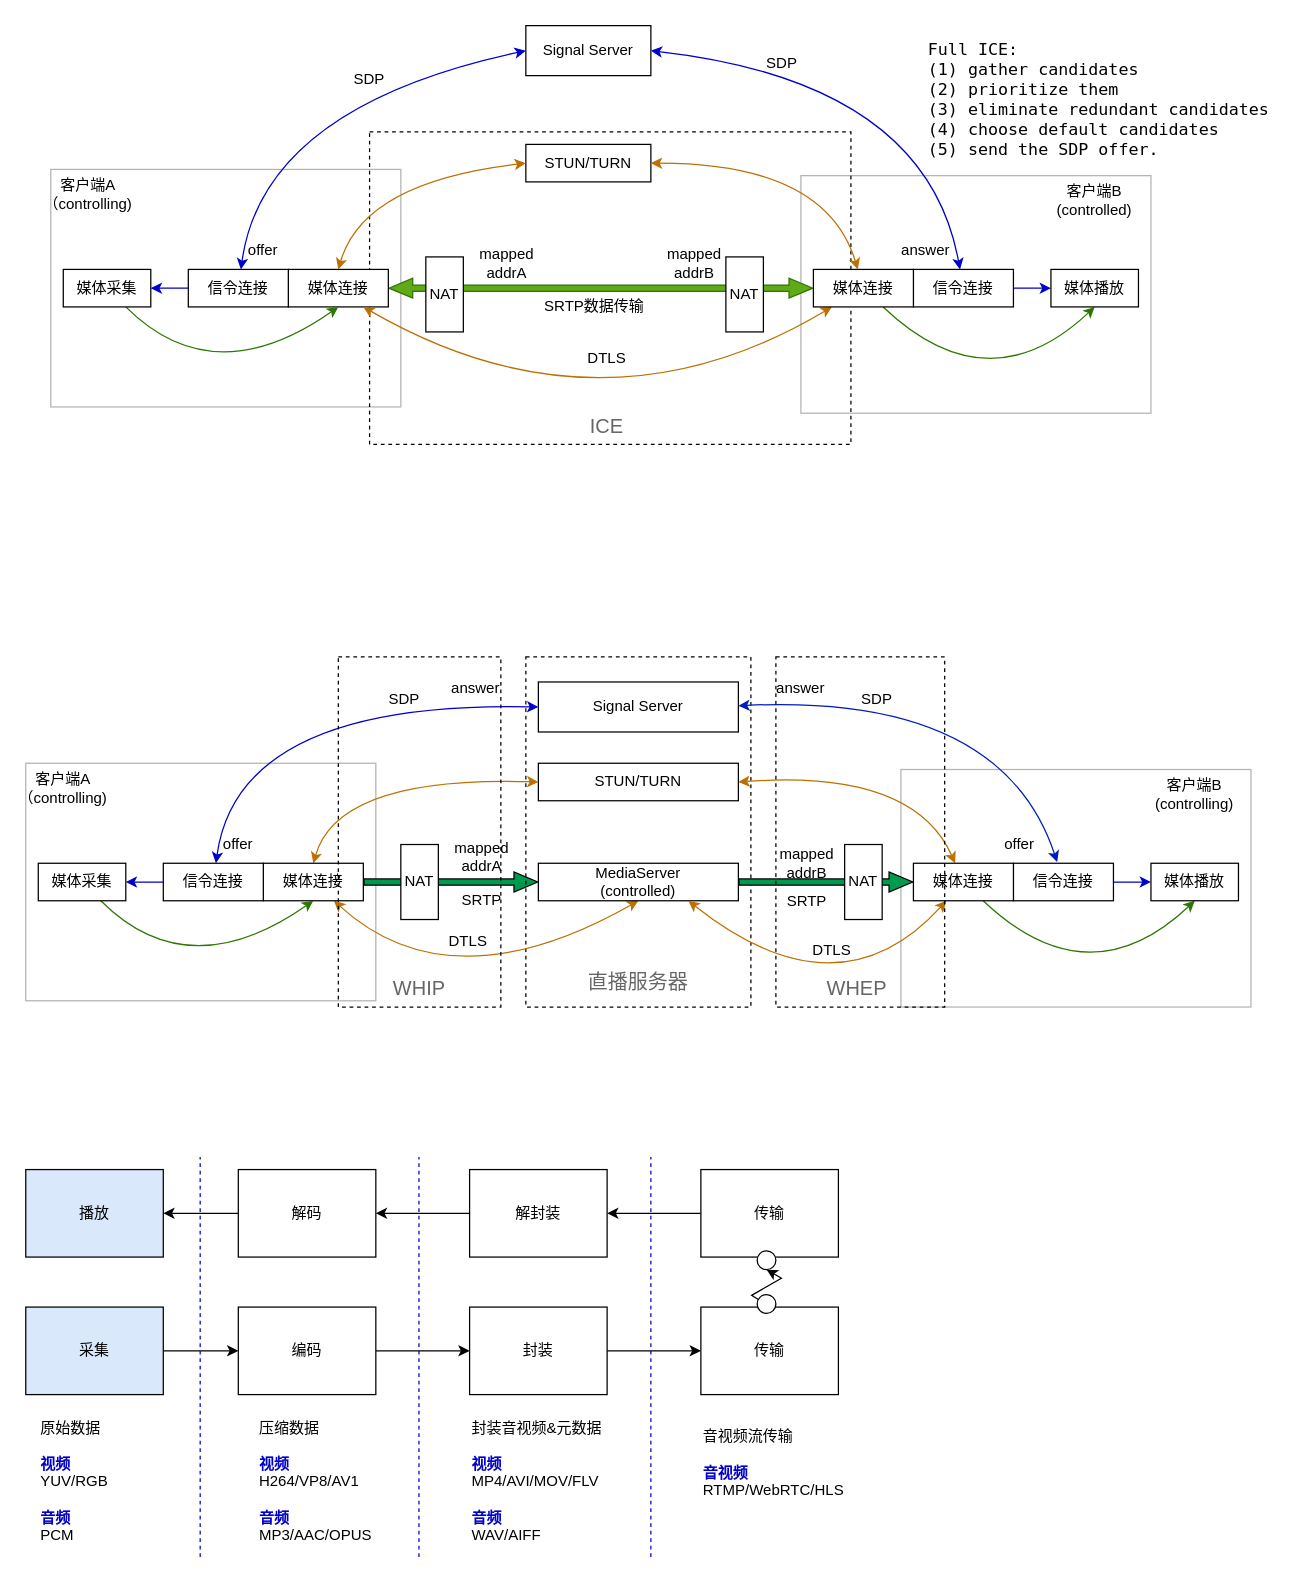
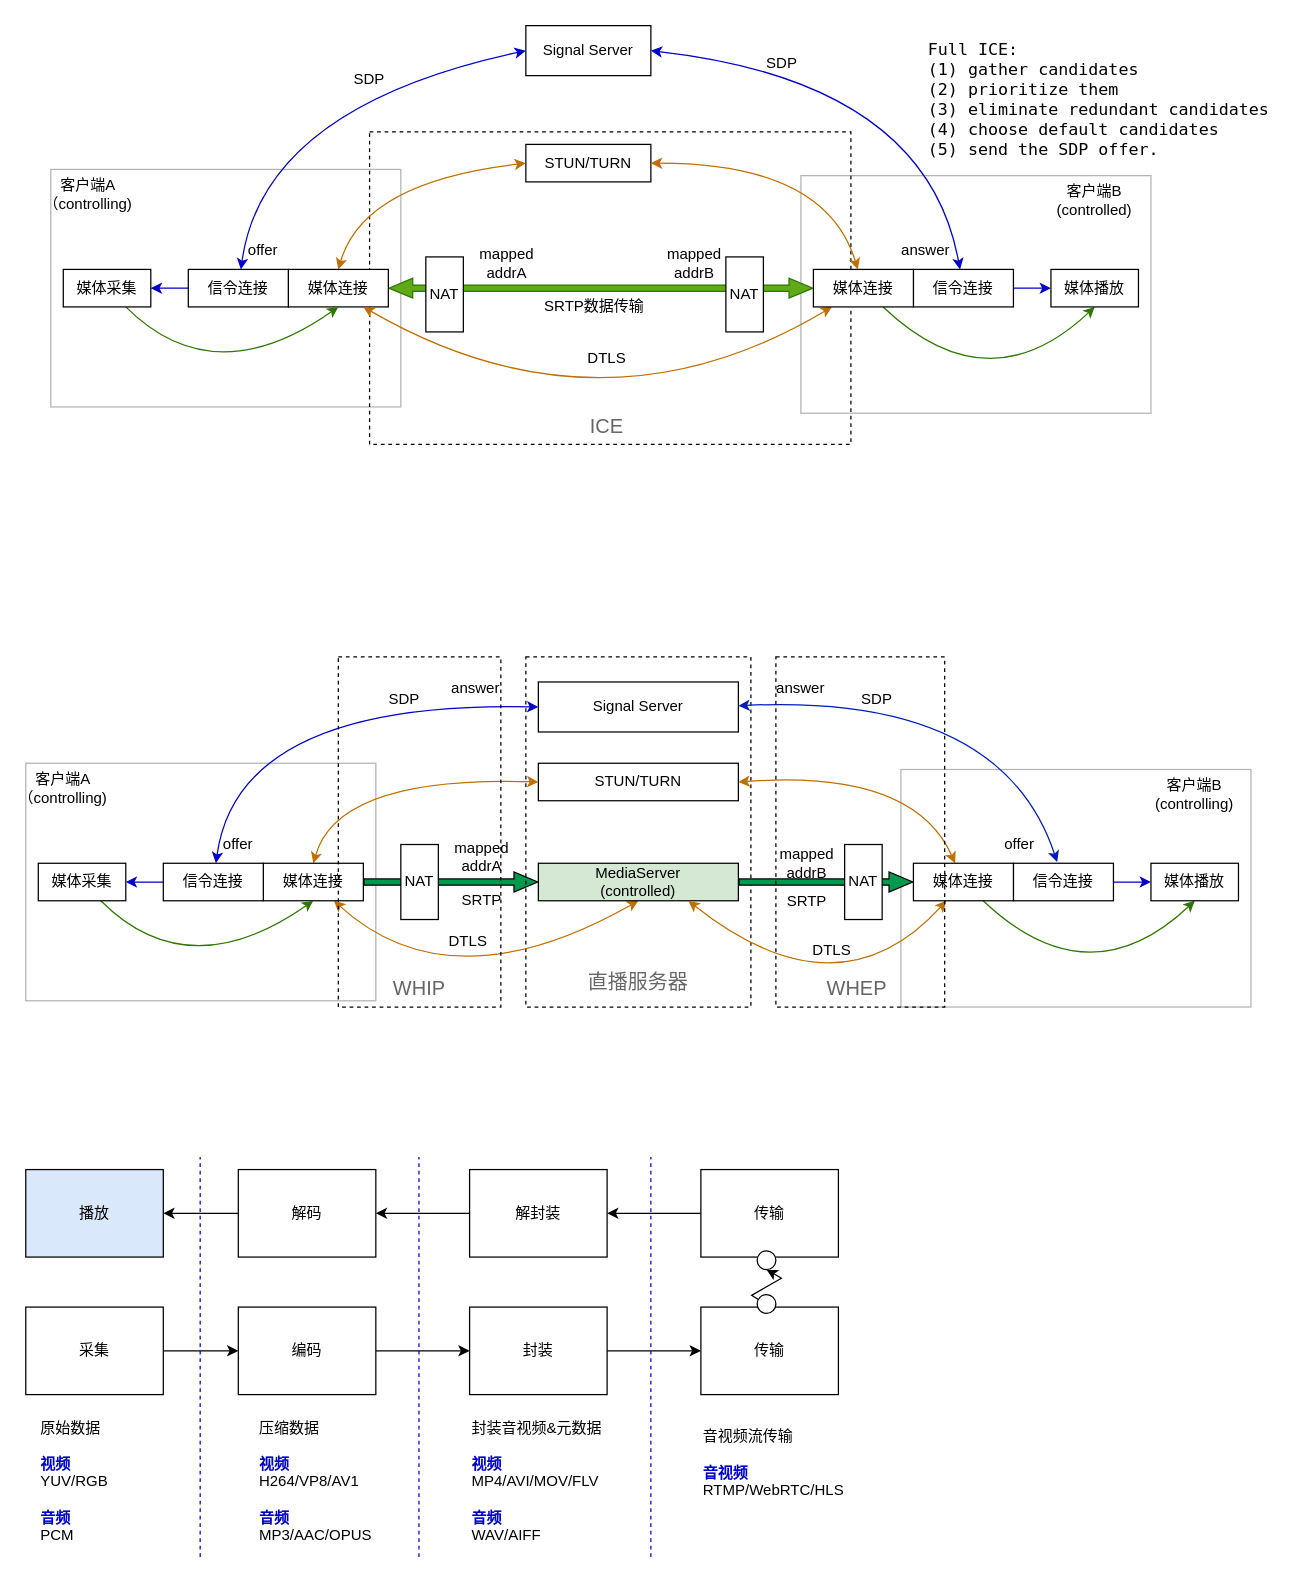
(638, 882) -> (638, 882)
(94, 1351) -> (94, 1351)
